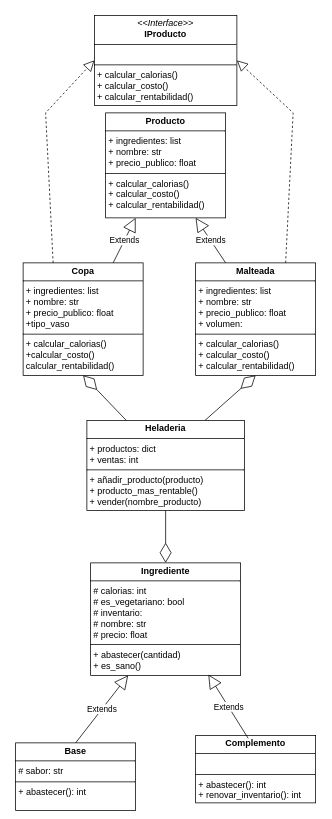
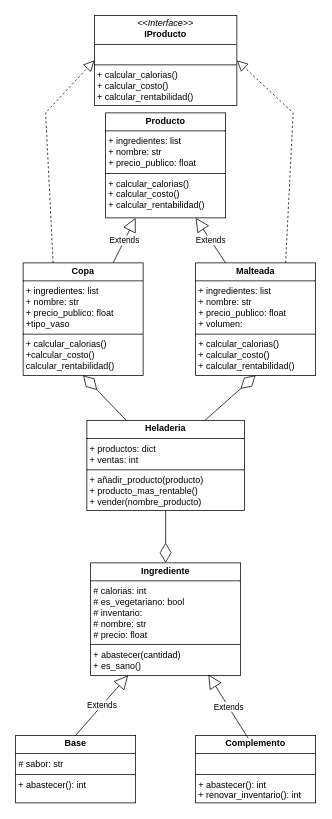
(75, 777) -> (75, 769)
